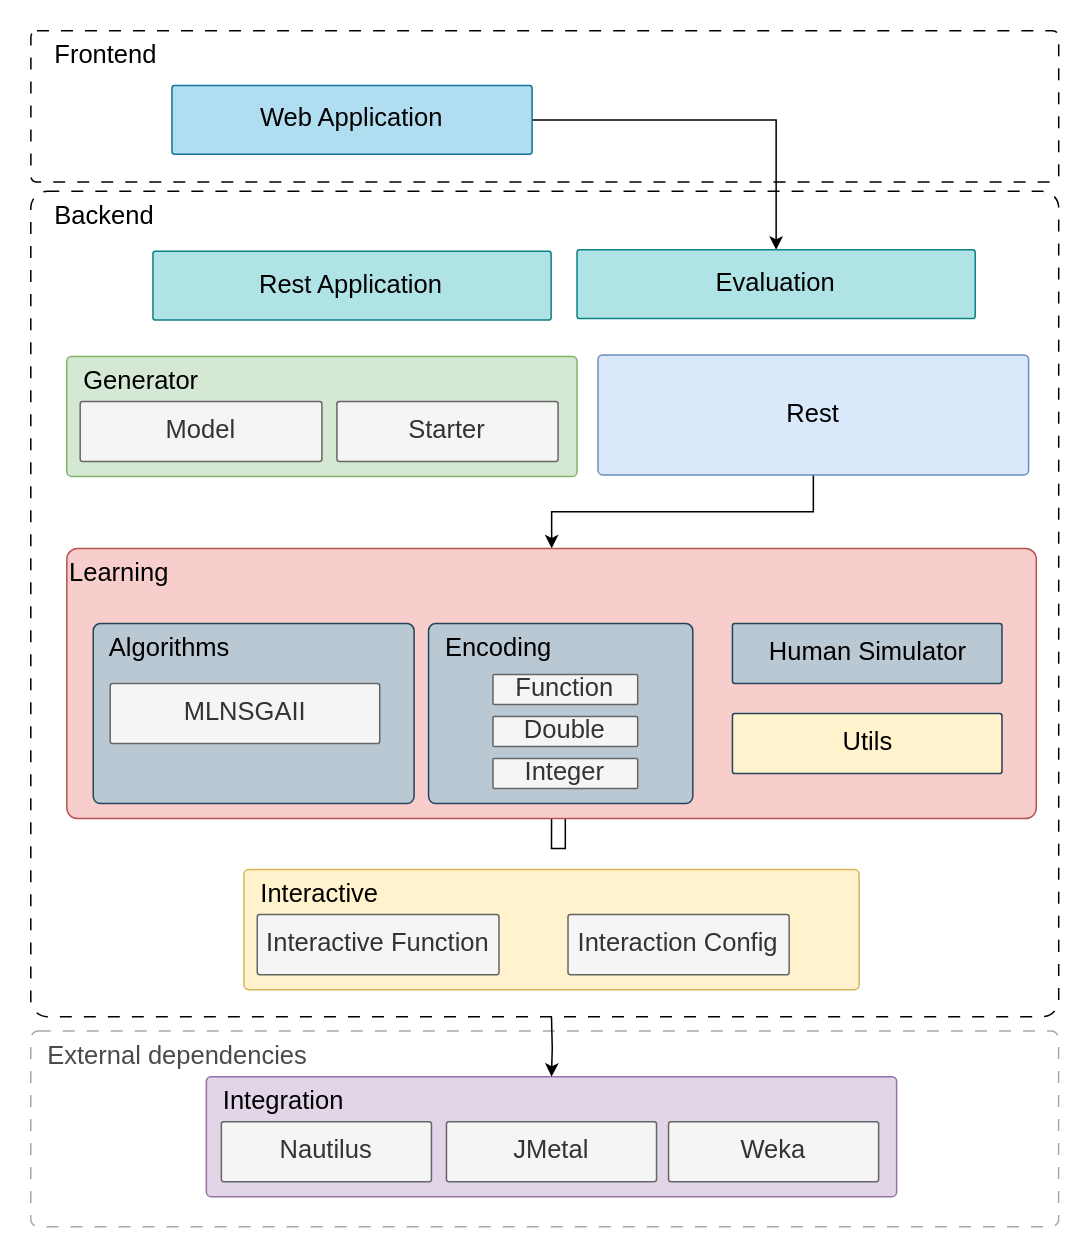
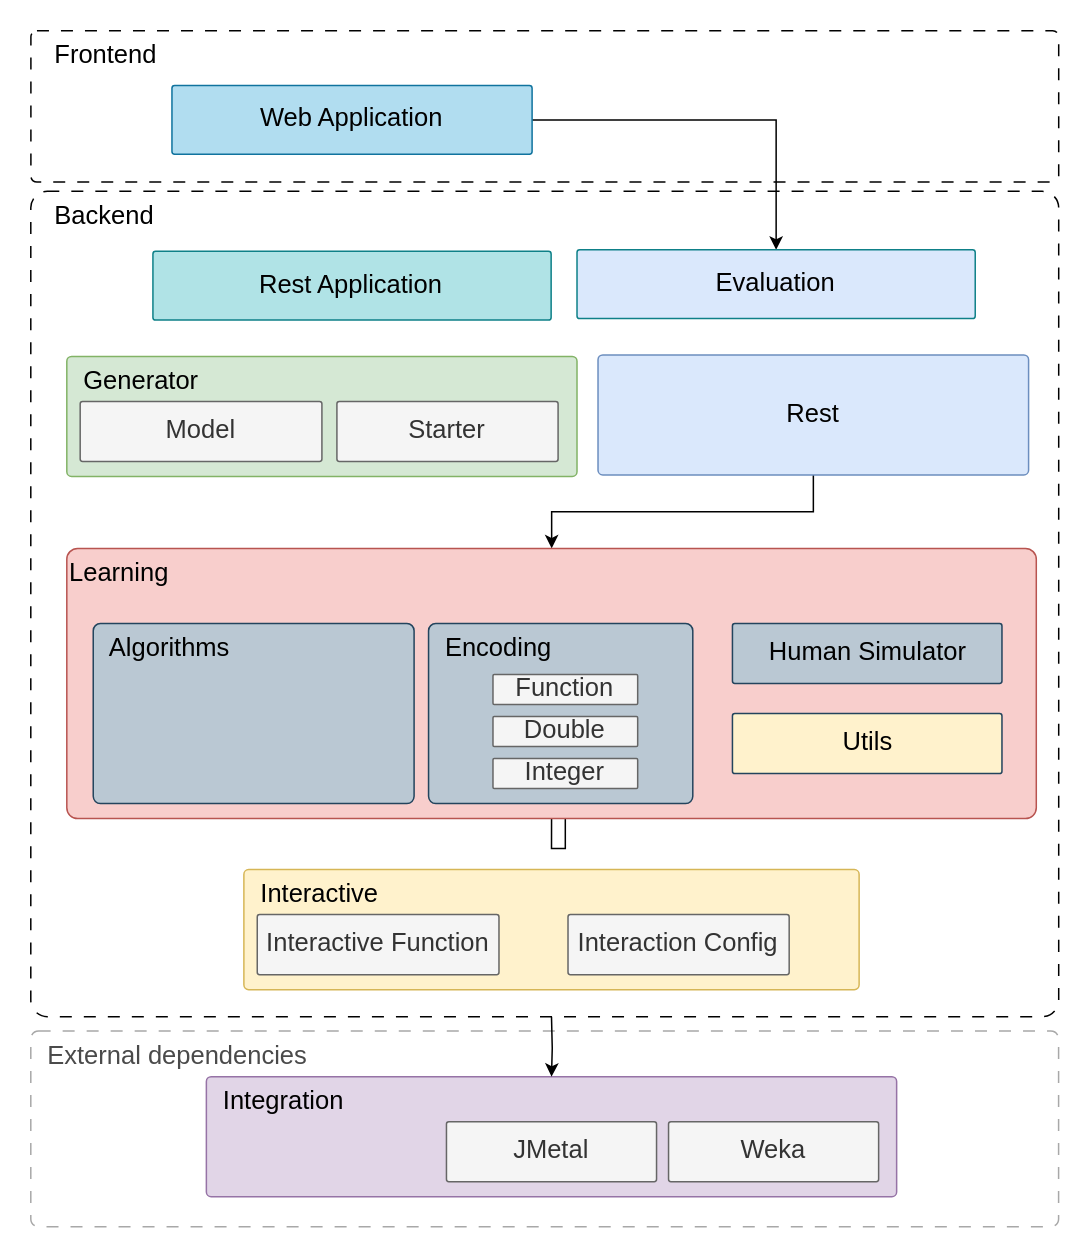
(776, 284) -> (776, 284)
(245, 713) -> none
(326, 1151) -> none
